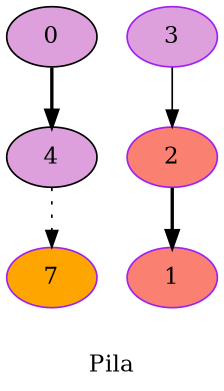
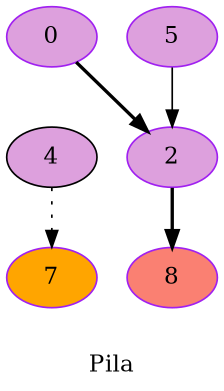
(52, 37) -> (52, 37)
(172, 37) -> (172, 37)
(52, 89) -> (106, 91)
(172, 157) -> (172, 157)
(172, 278) -> (172, 278)
